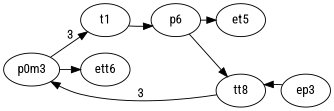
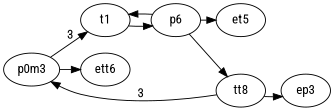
none -> (145, 14)
(278, 84) -> (269, 97)
